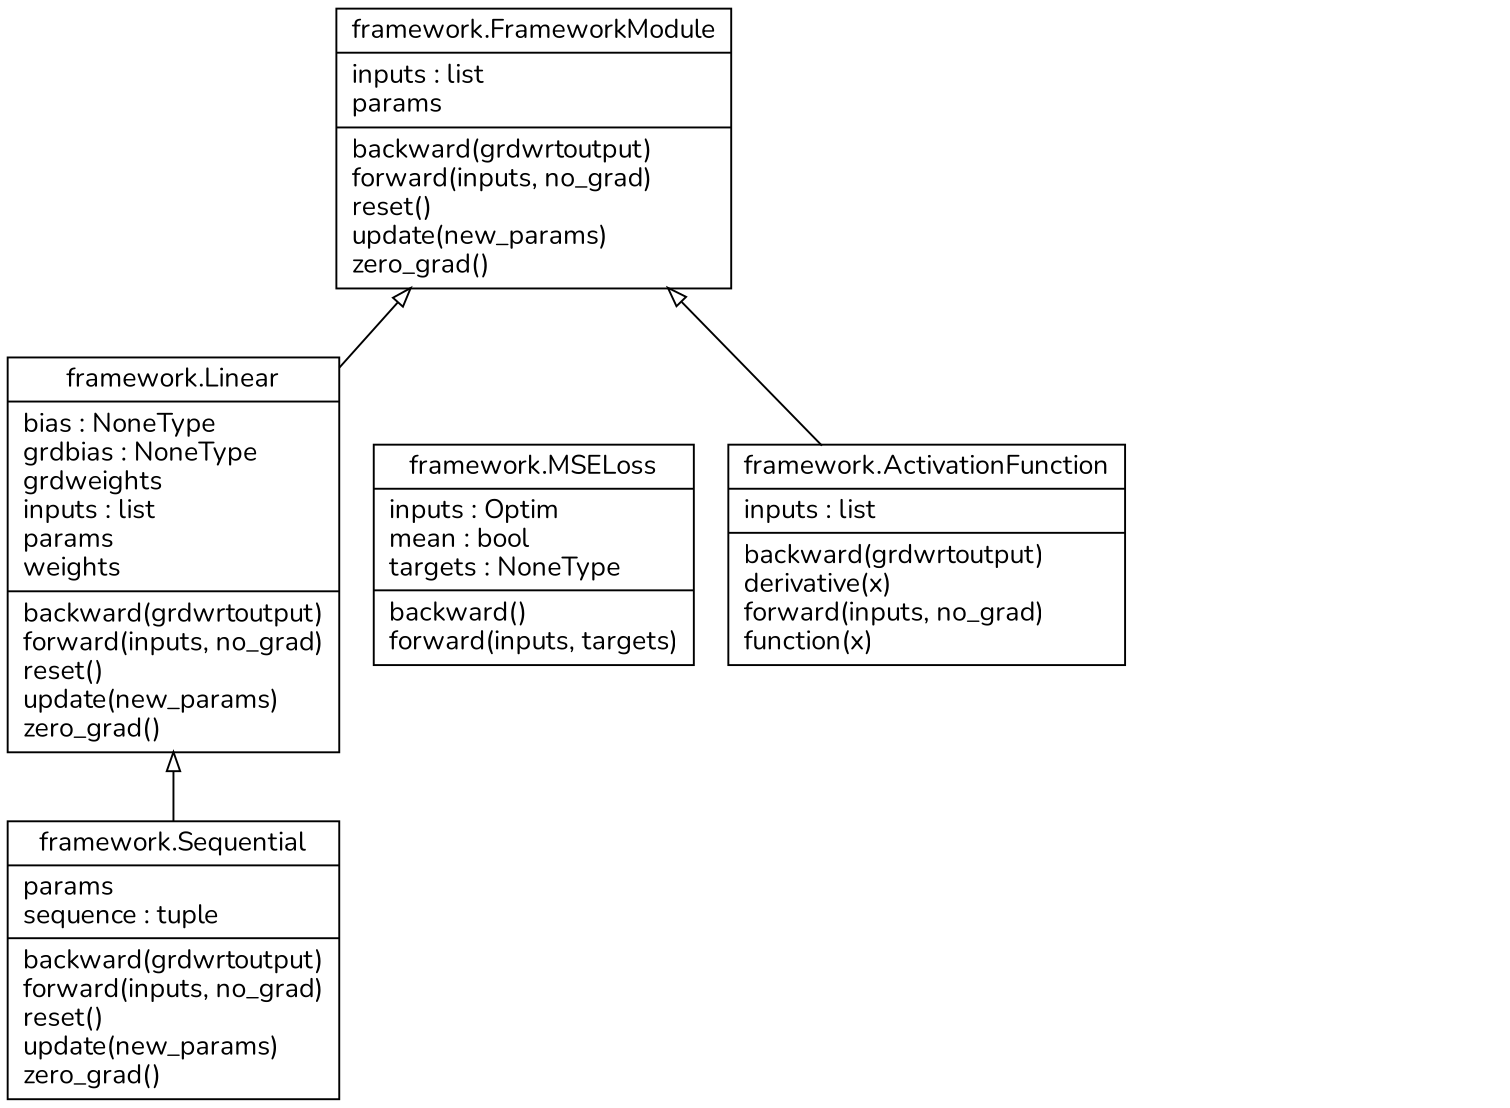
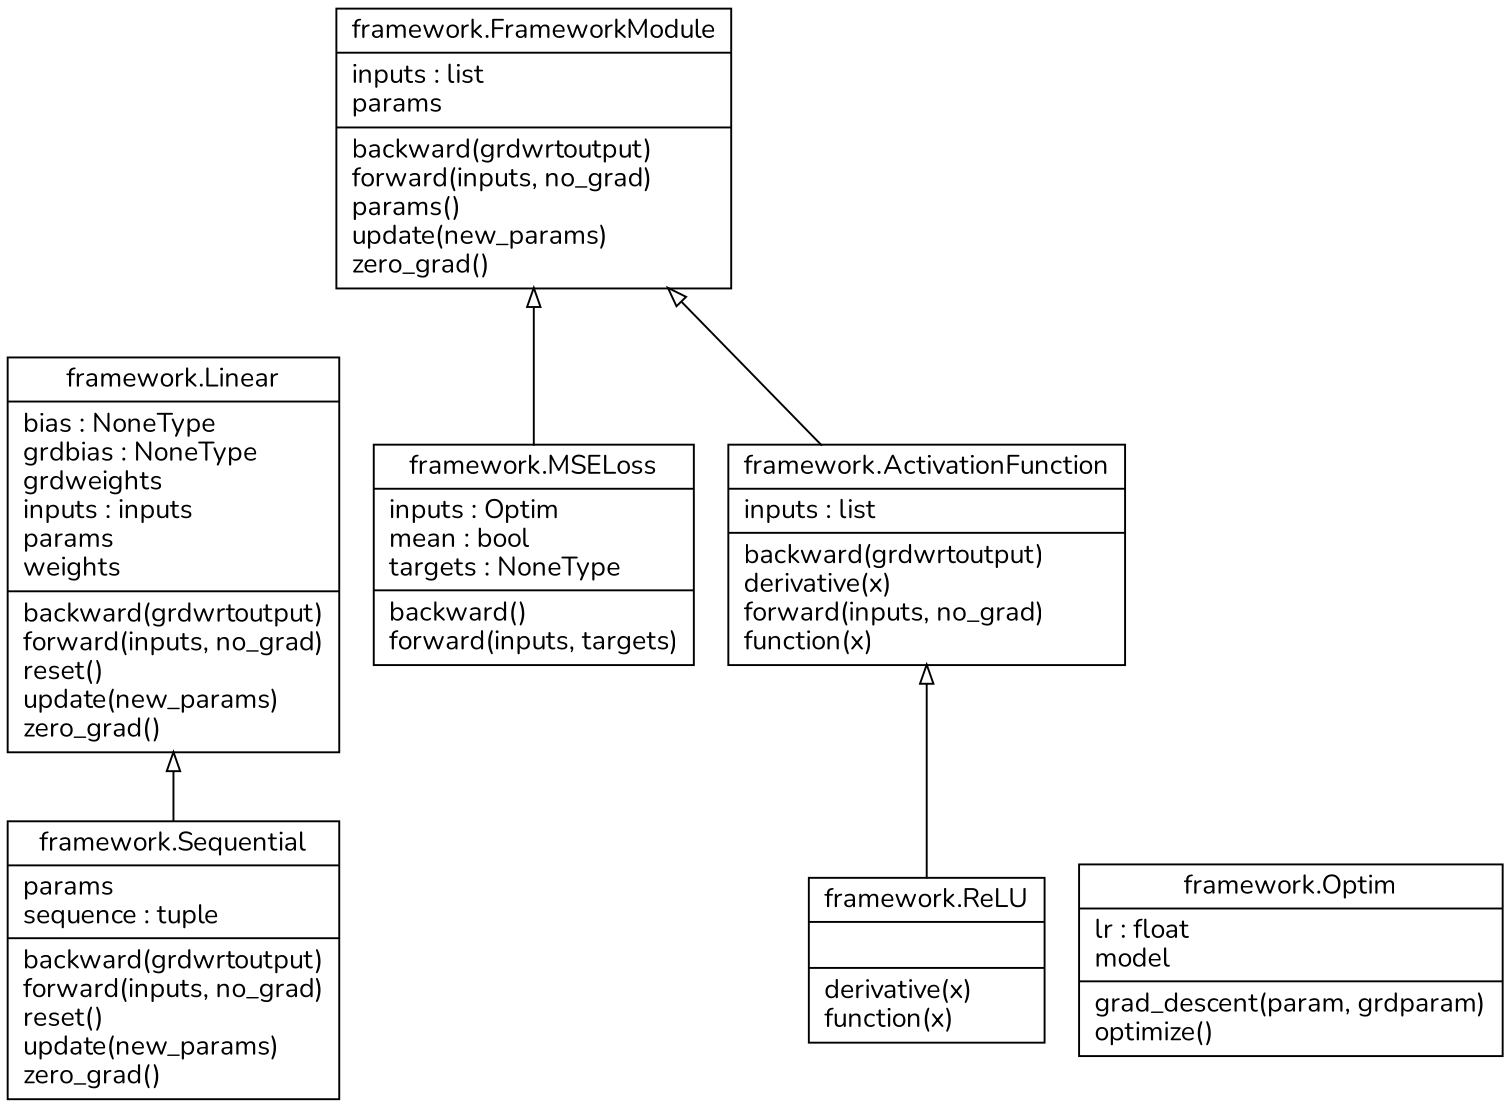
(393, 207) -> (407, 207)
(369, 335) -> (534, 377)
(90, 510) -> (108, 510)
none -> (927, 960)
none -> (1291, 960)
